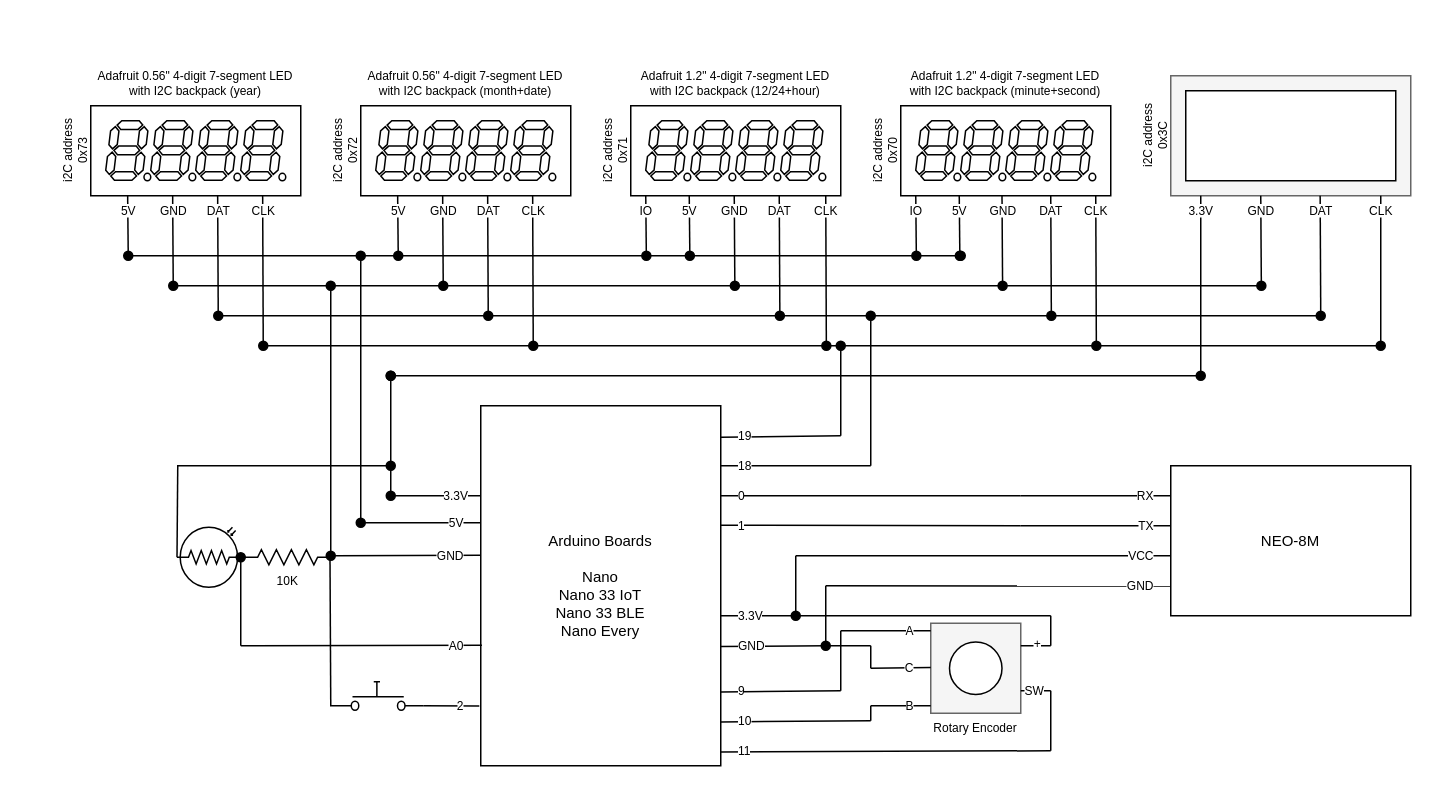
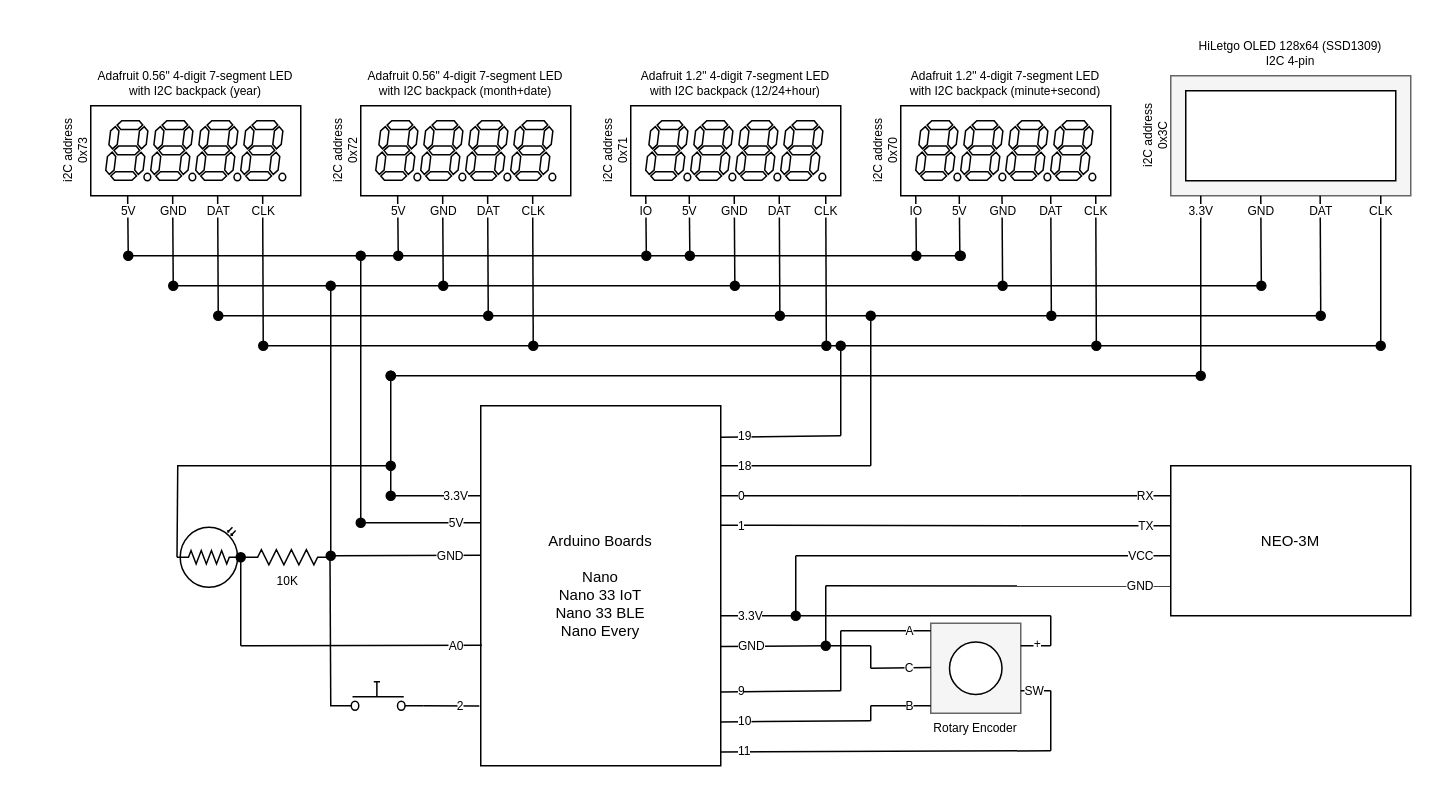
none -> (1291, 53)
(1291, 541) -> (1291, 541)
